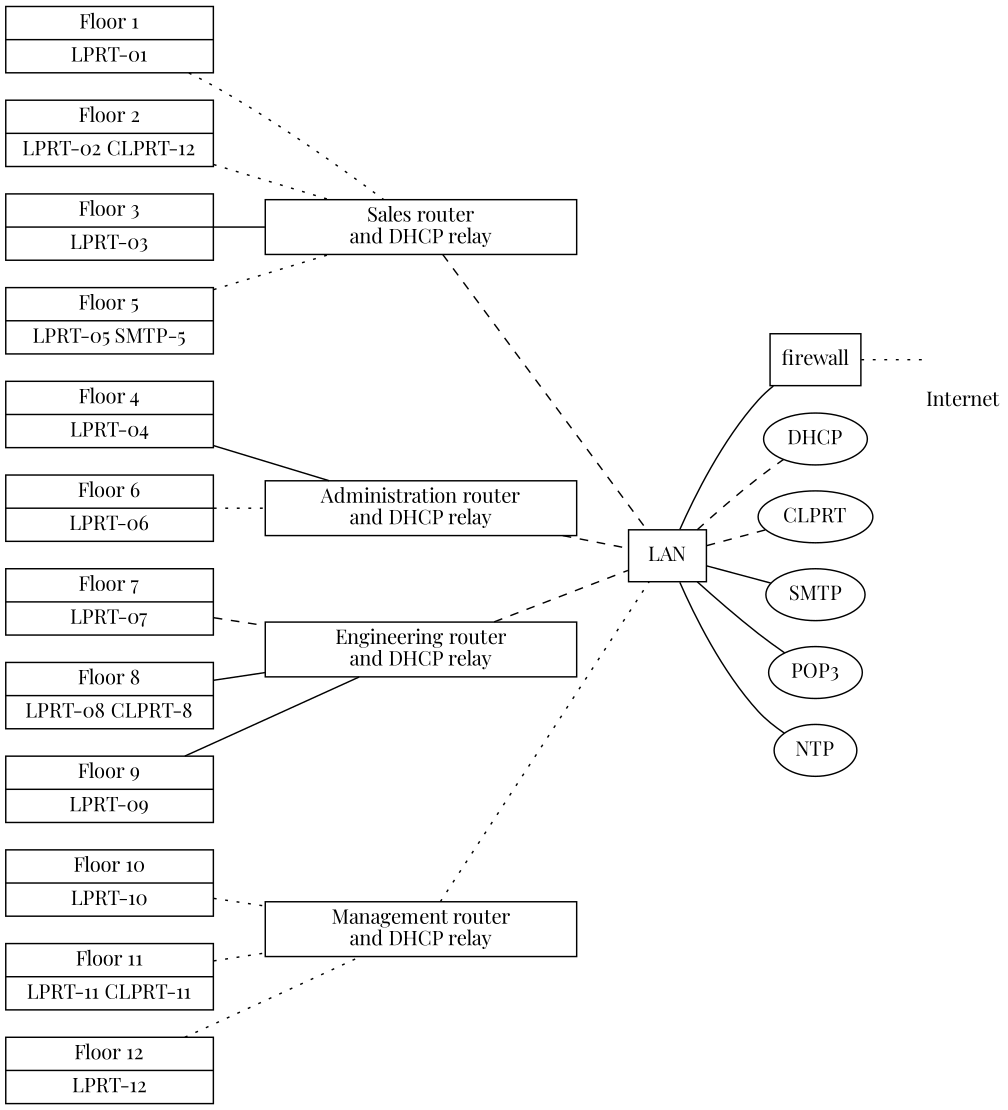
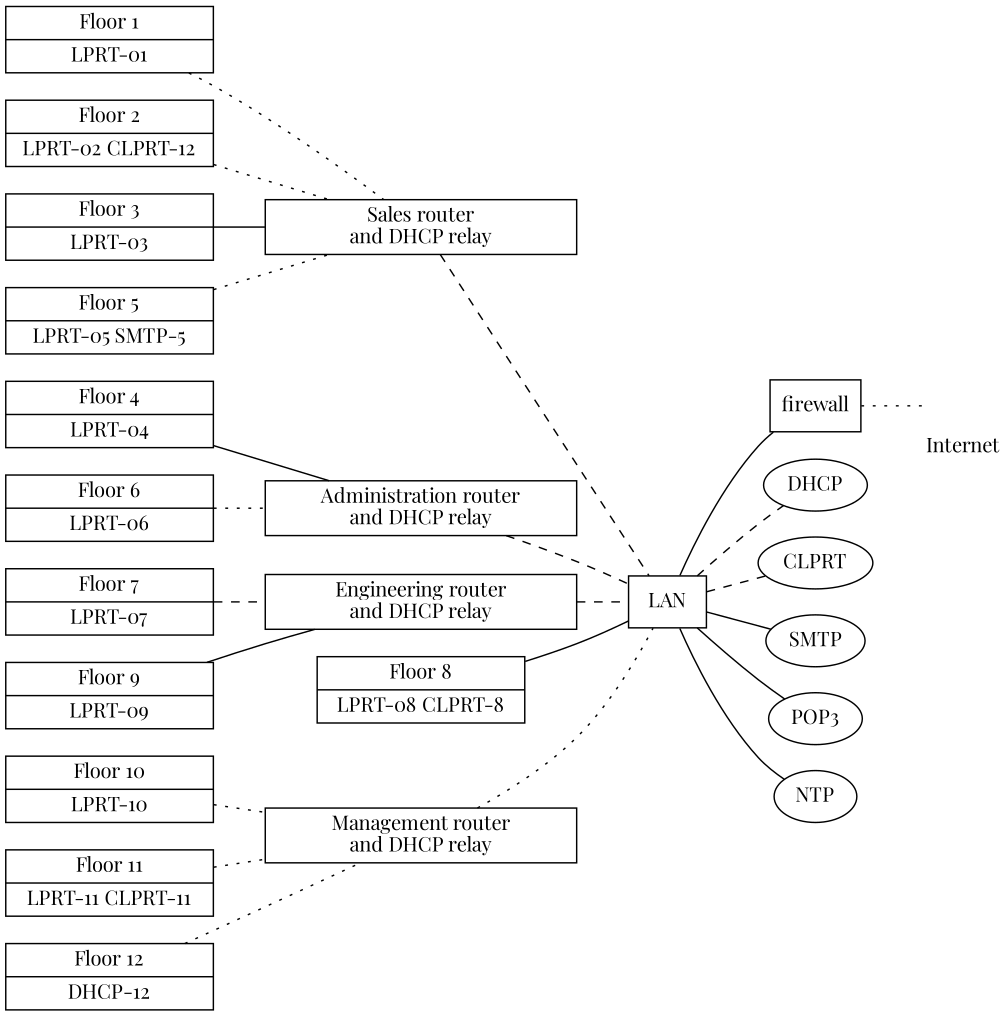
(239, 676) -> (578, 643)
(110, 1086) -> (110, 993)
